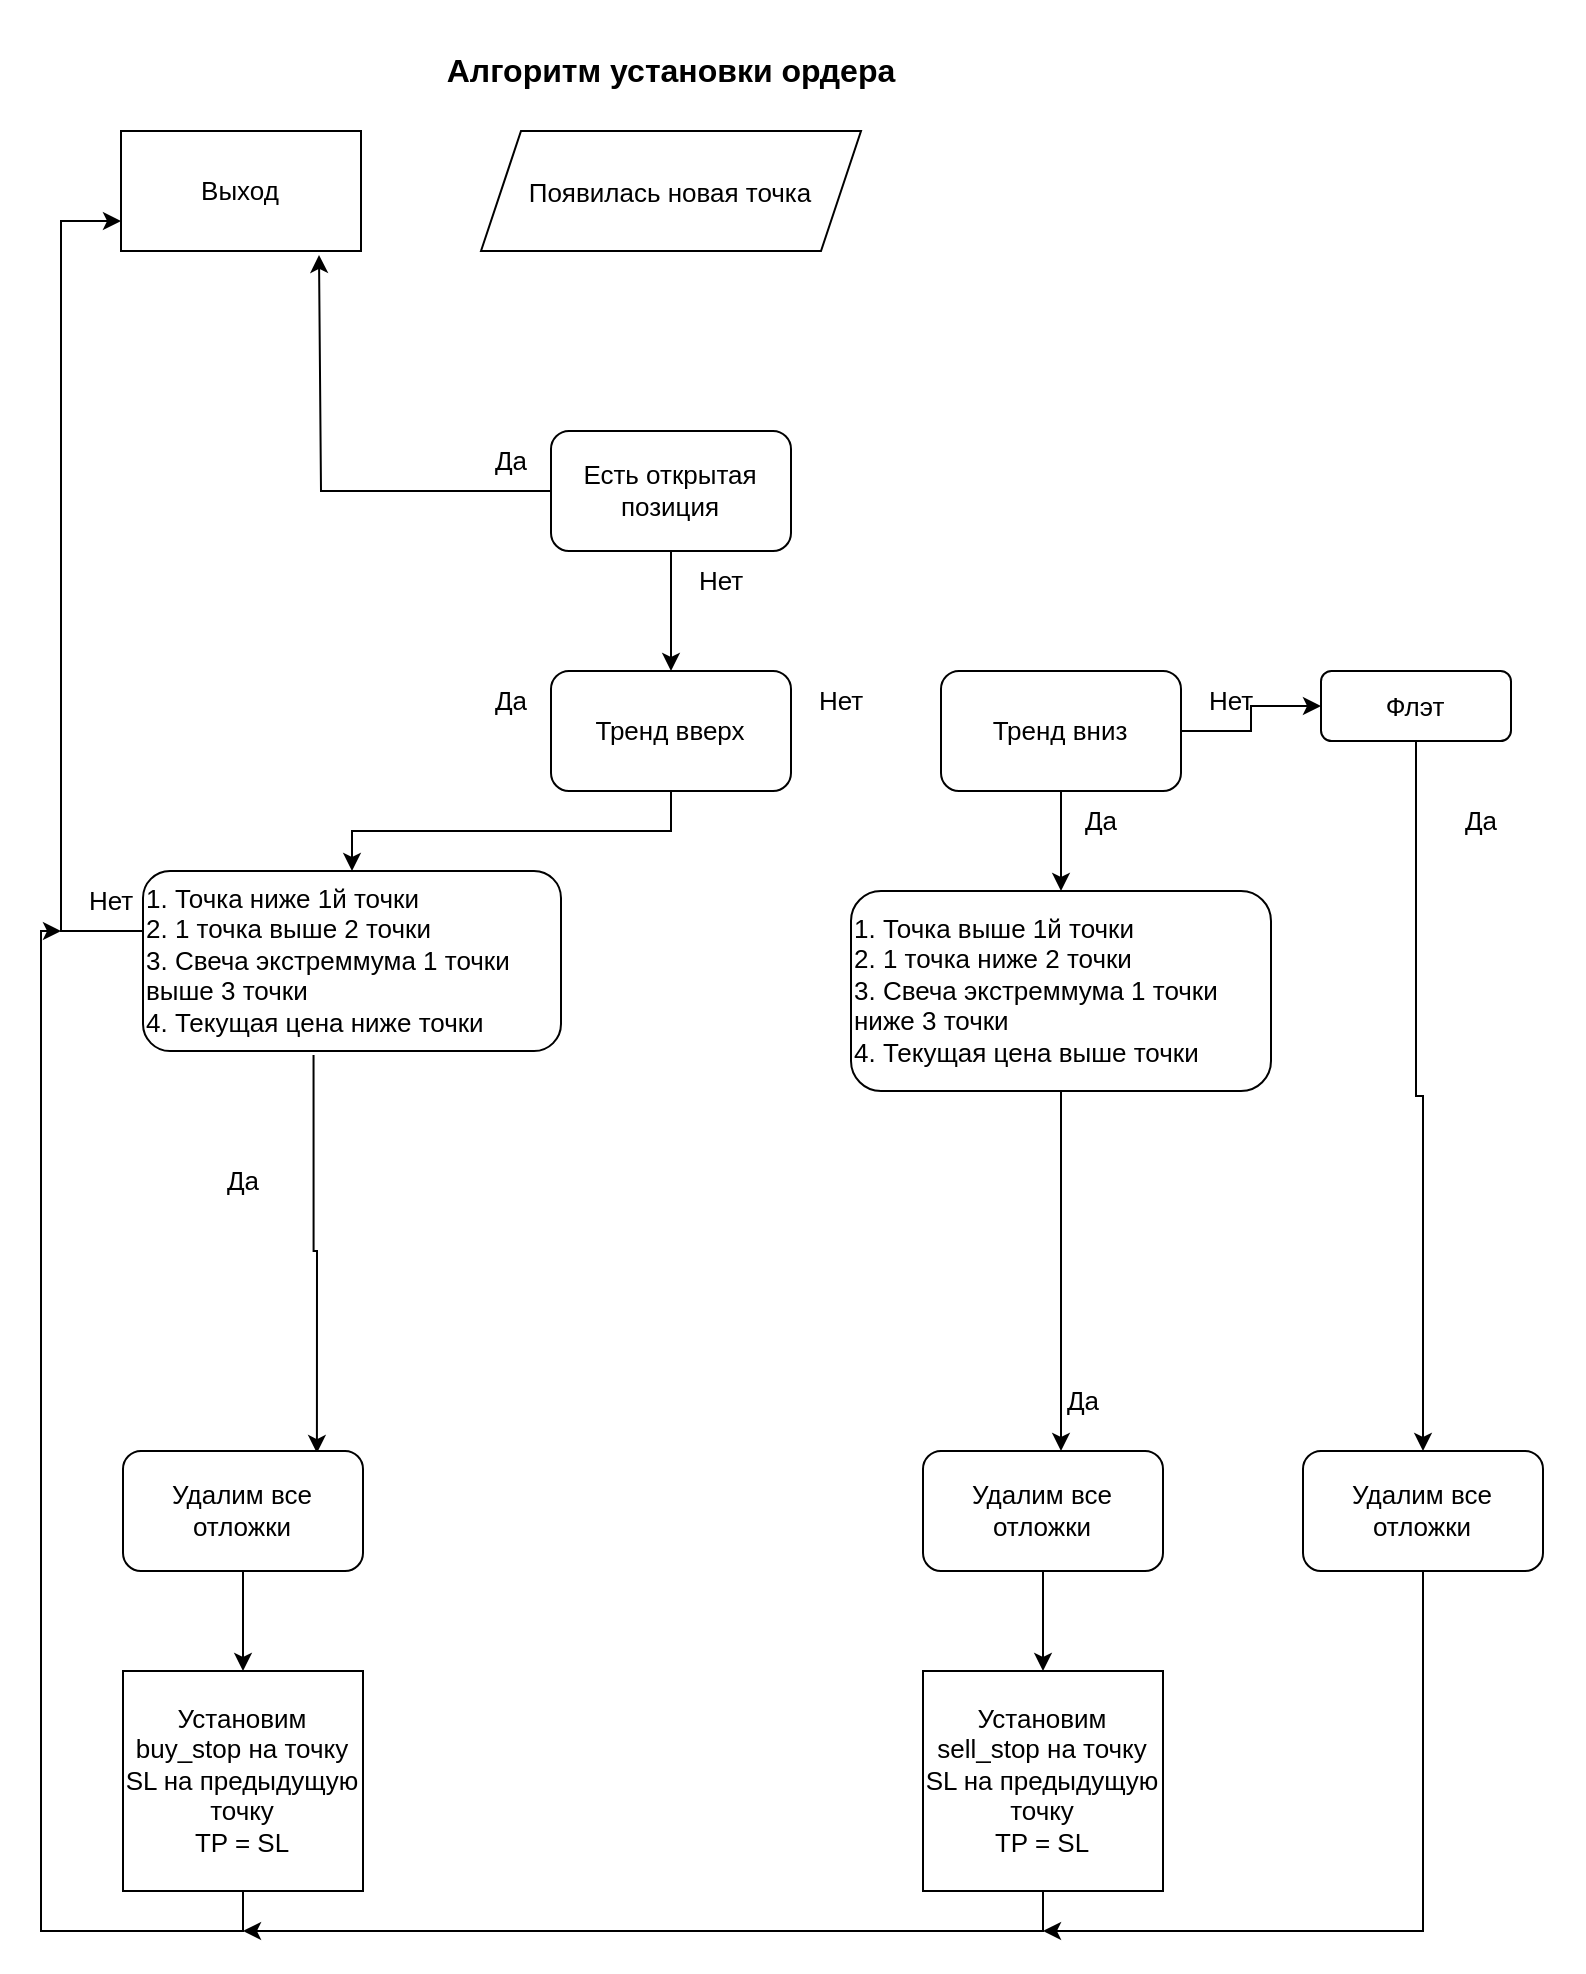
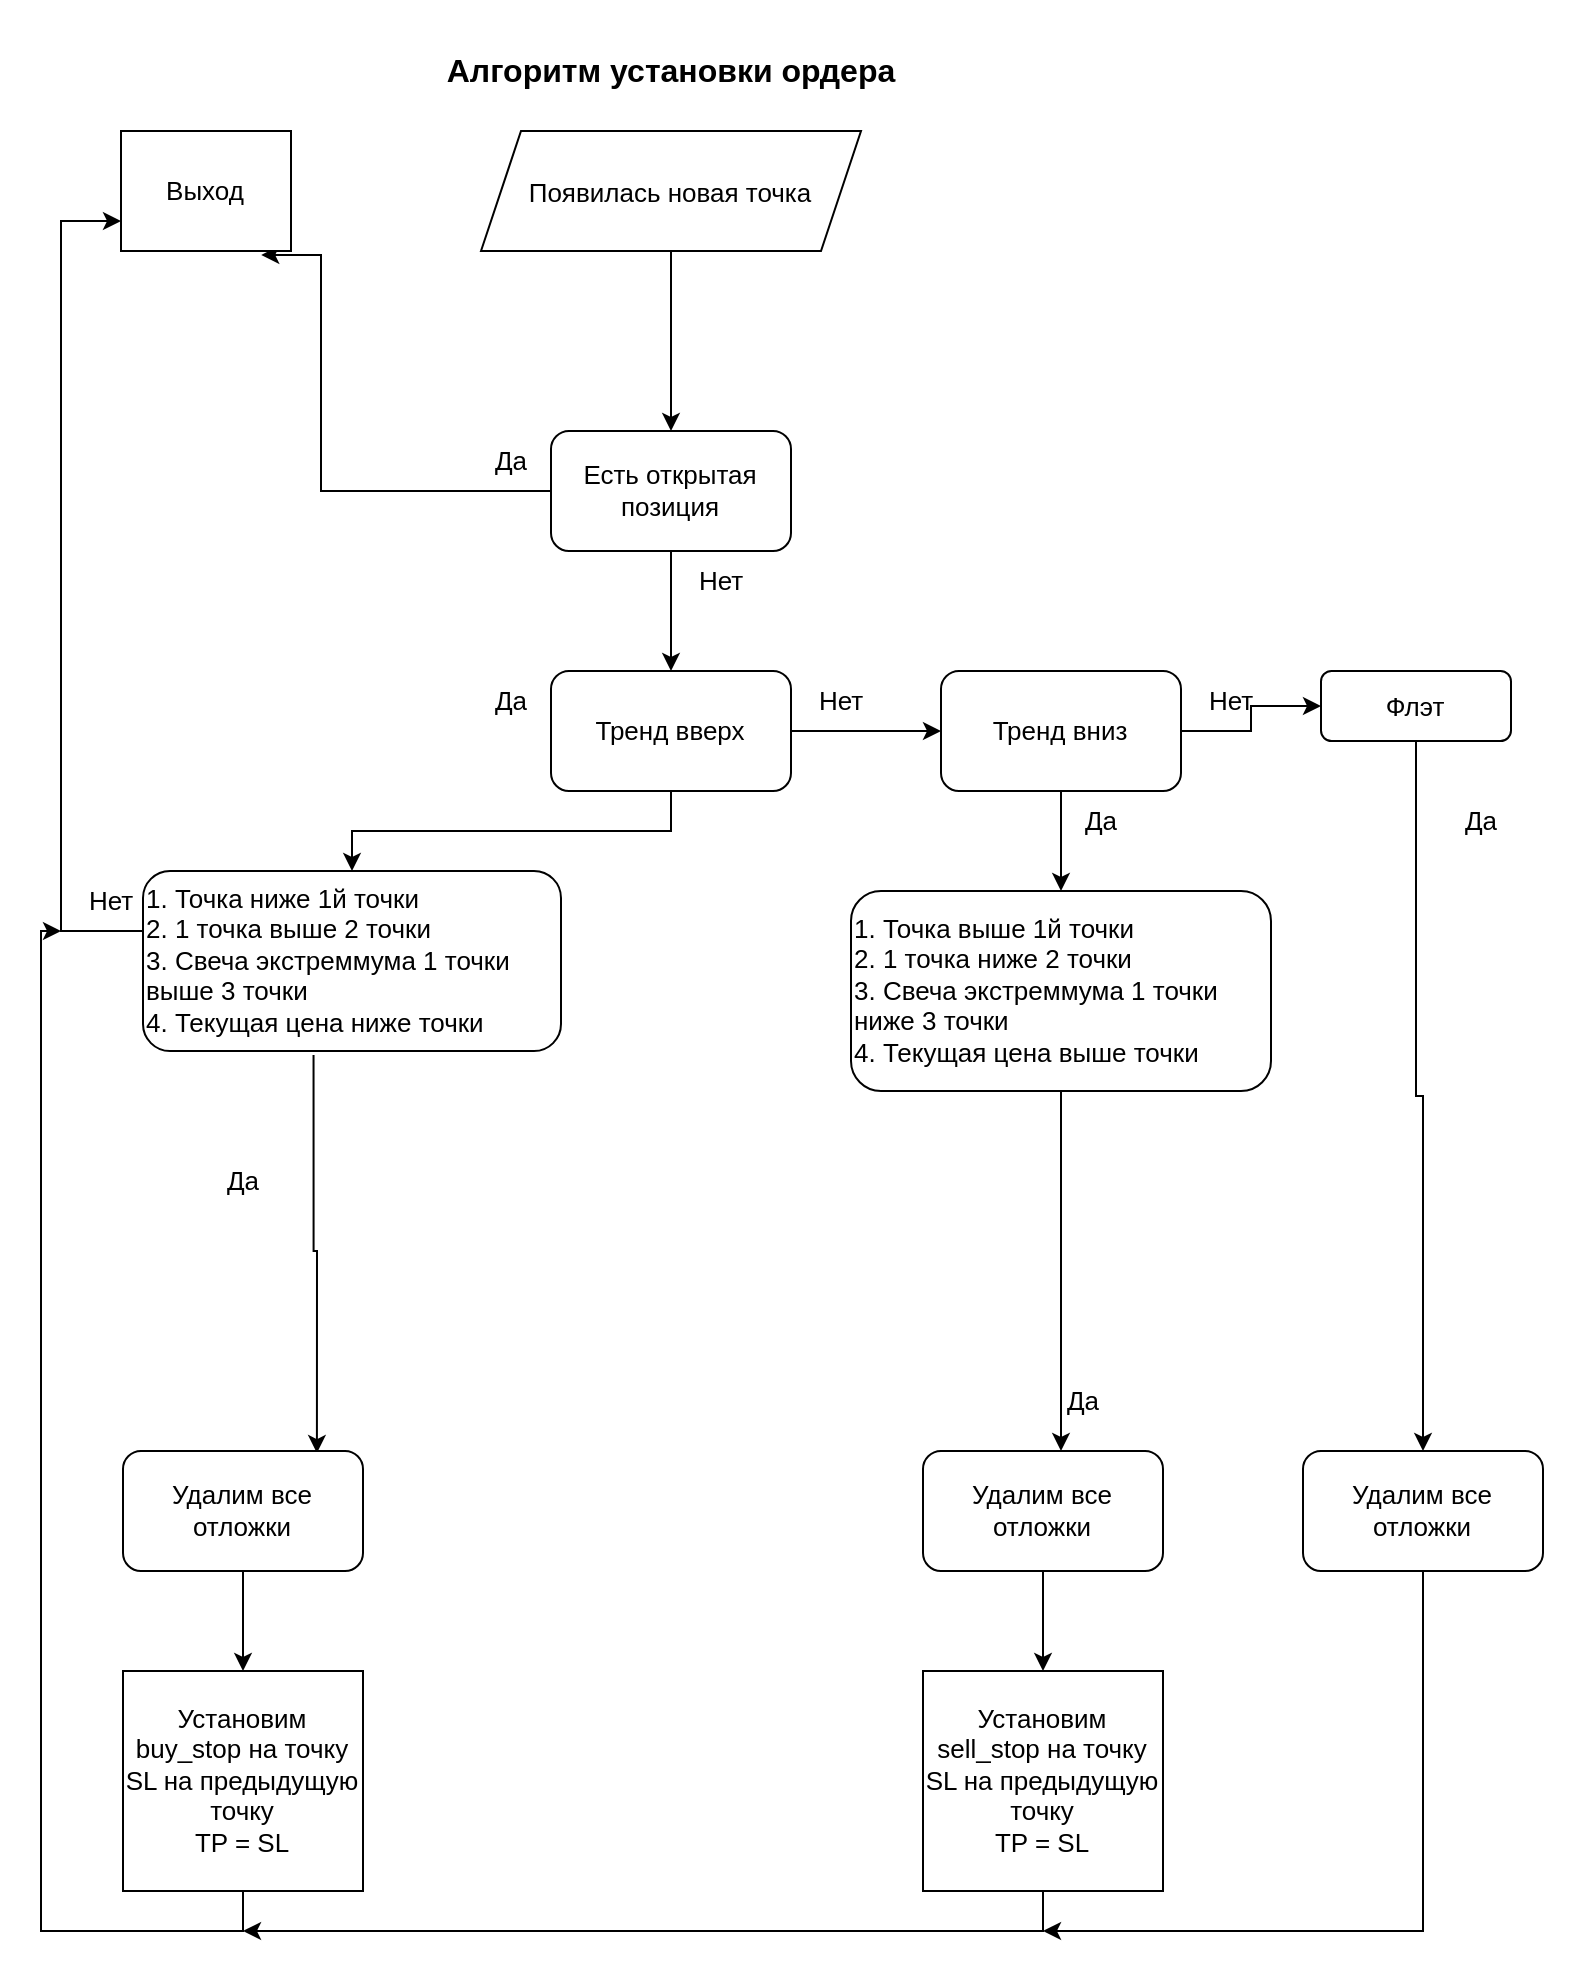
(241, 191) -> (206, 191)
none -> (671, 334)
none -> (859, 731)
